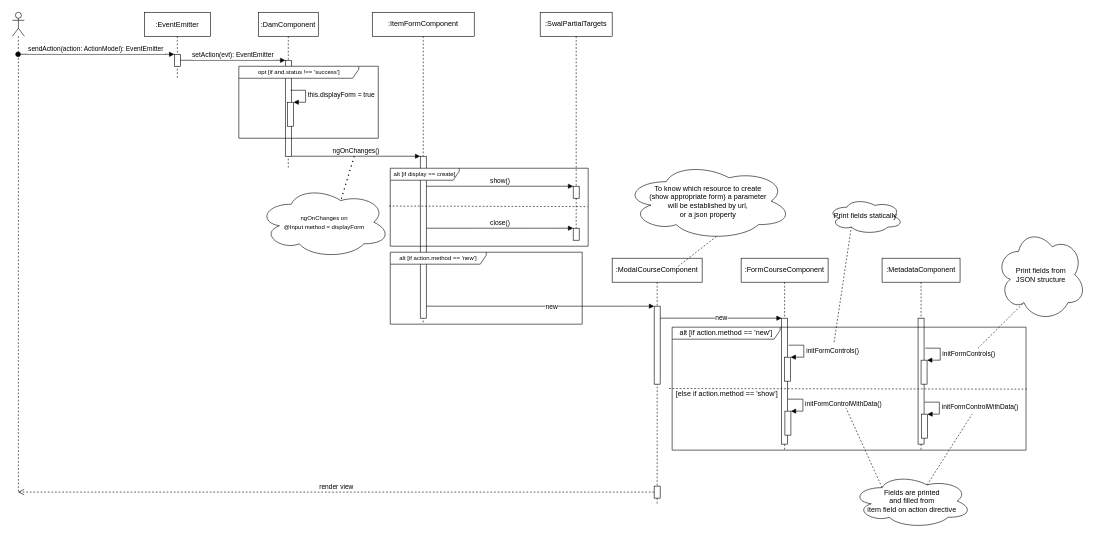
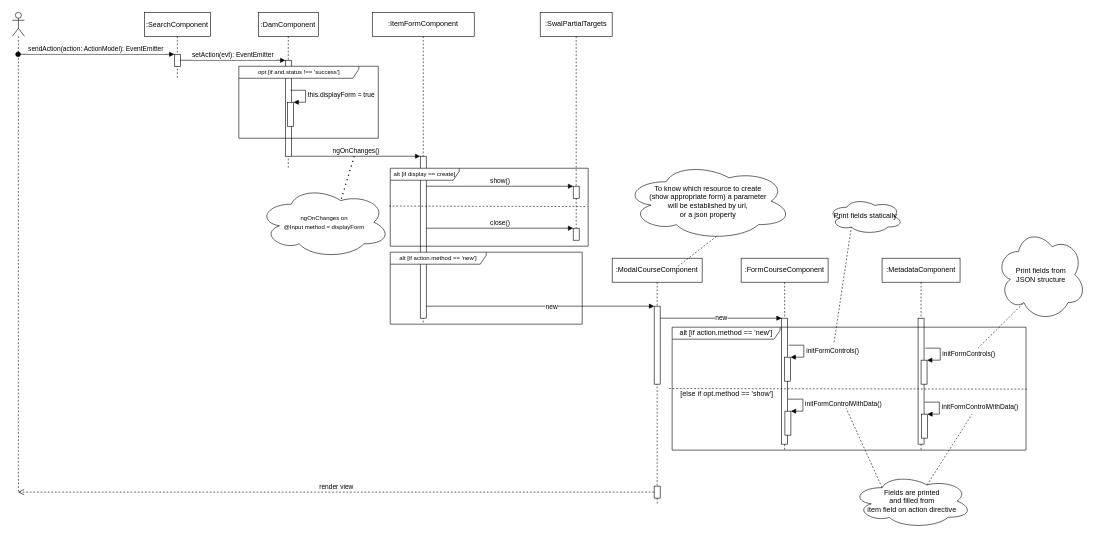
(177, 25) -> (177, 25)
(727, 395) -> (727, 395)
